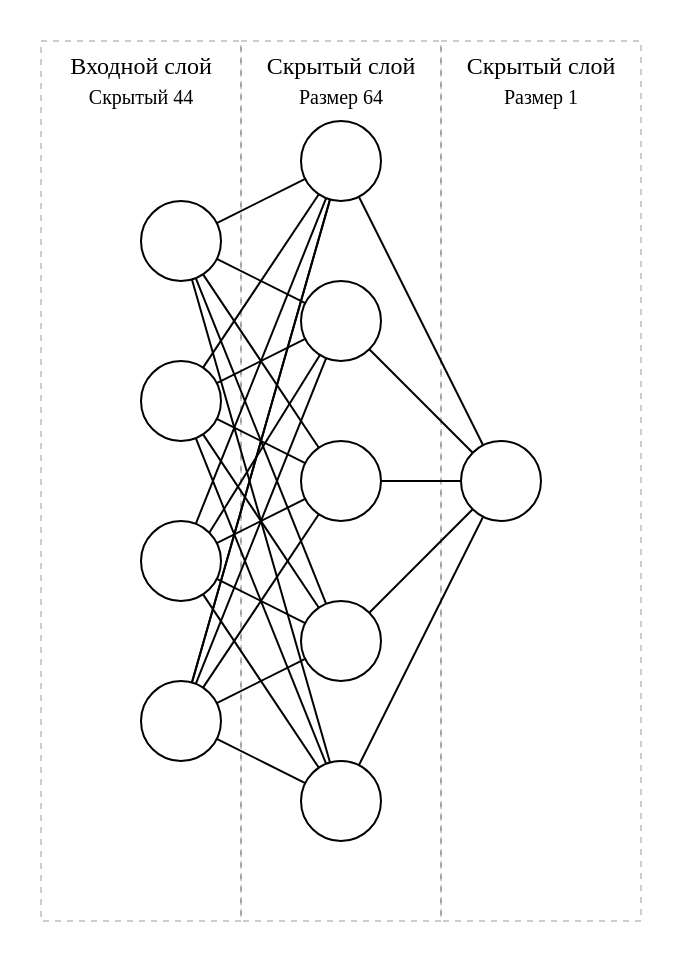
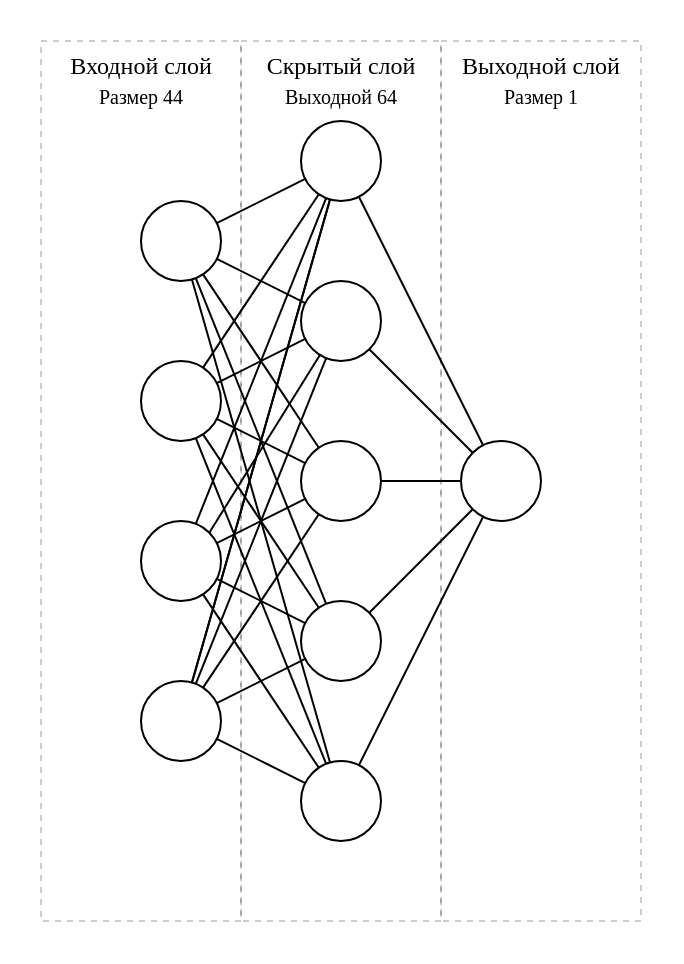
(142, 81) -> (142, 81)
(342, 81) -> (342, 81)
(542, 81) -> (542, 81)
